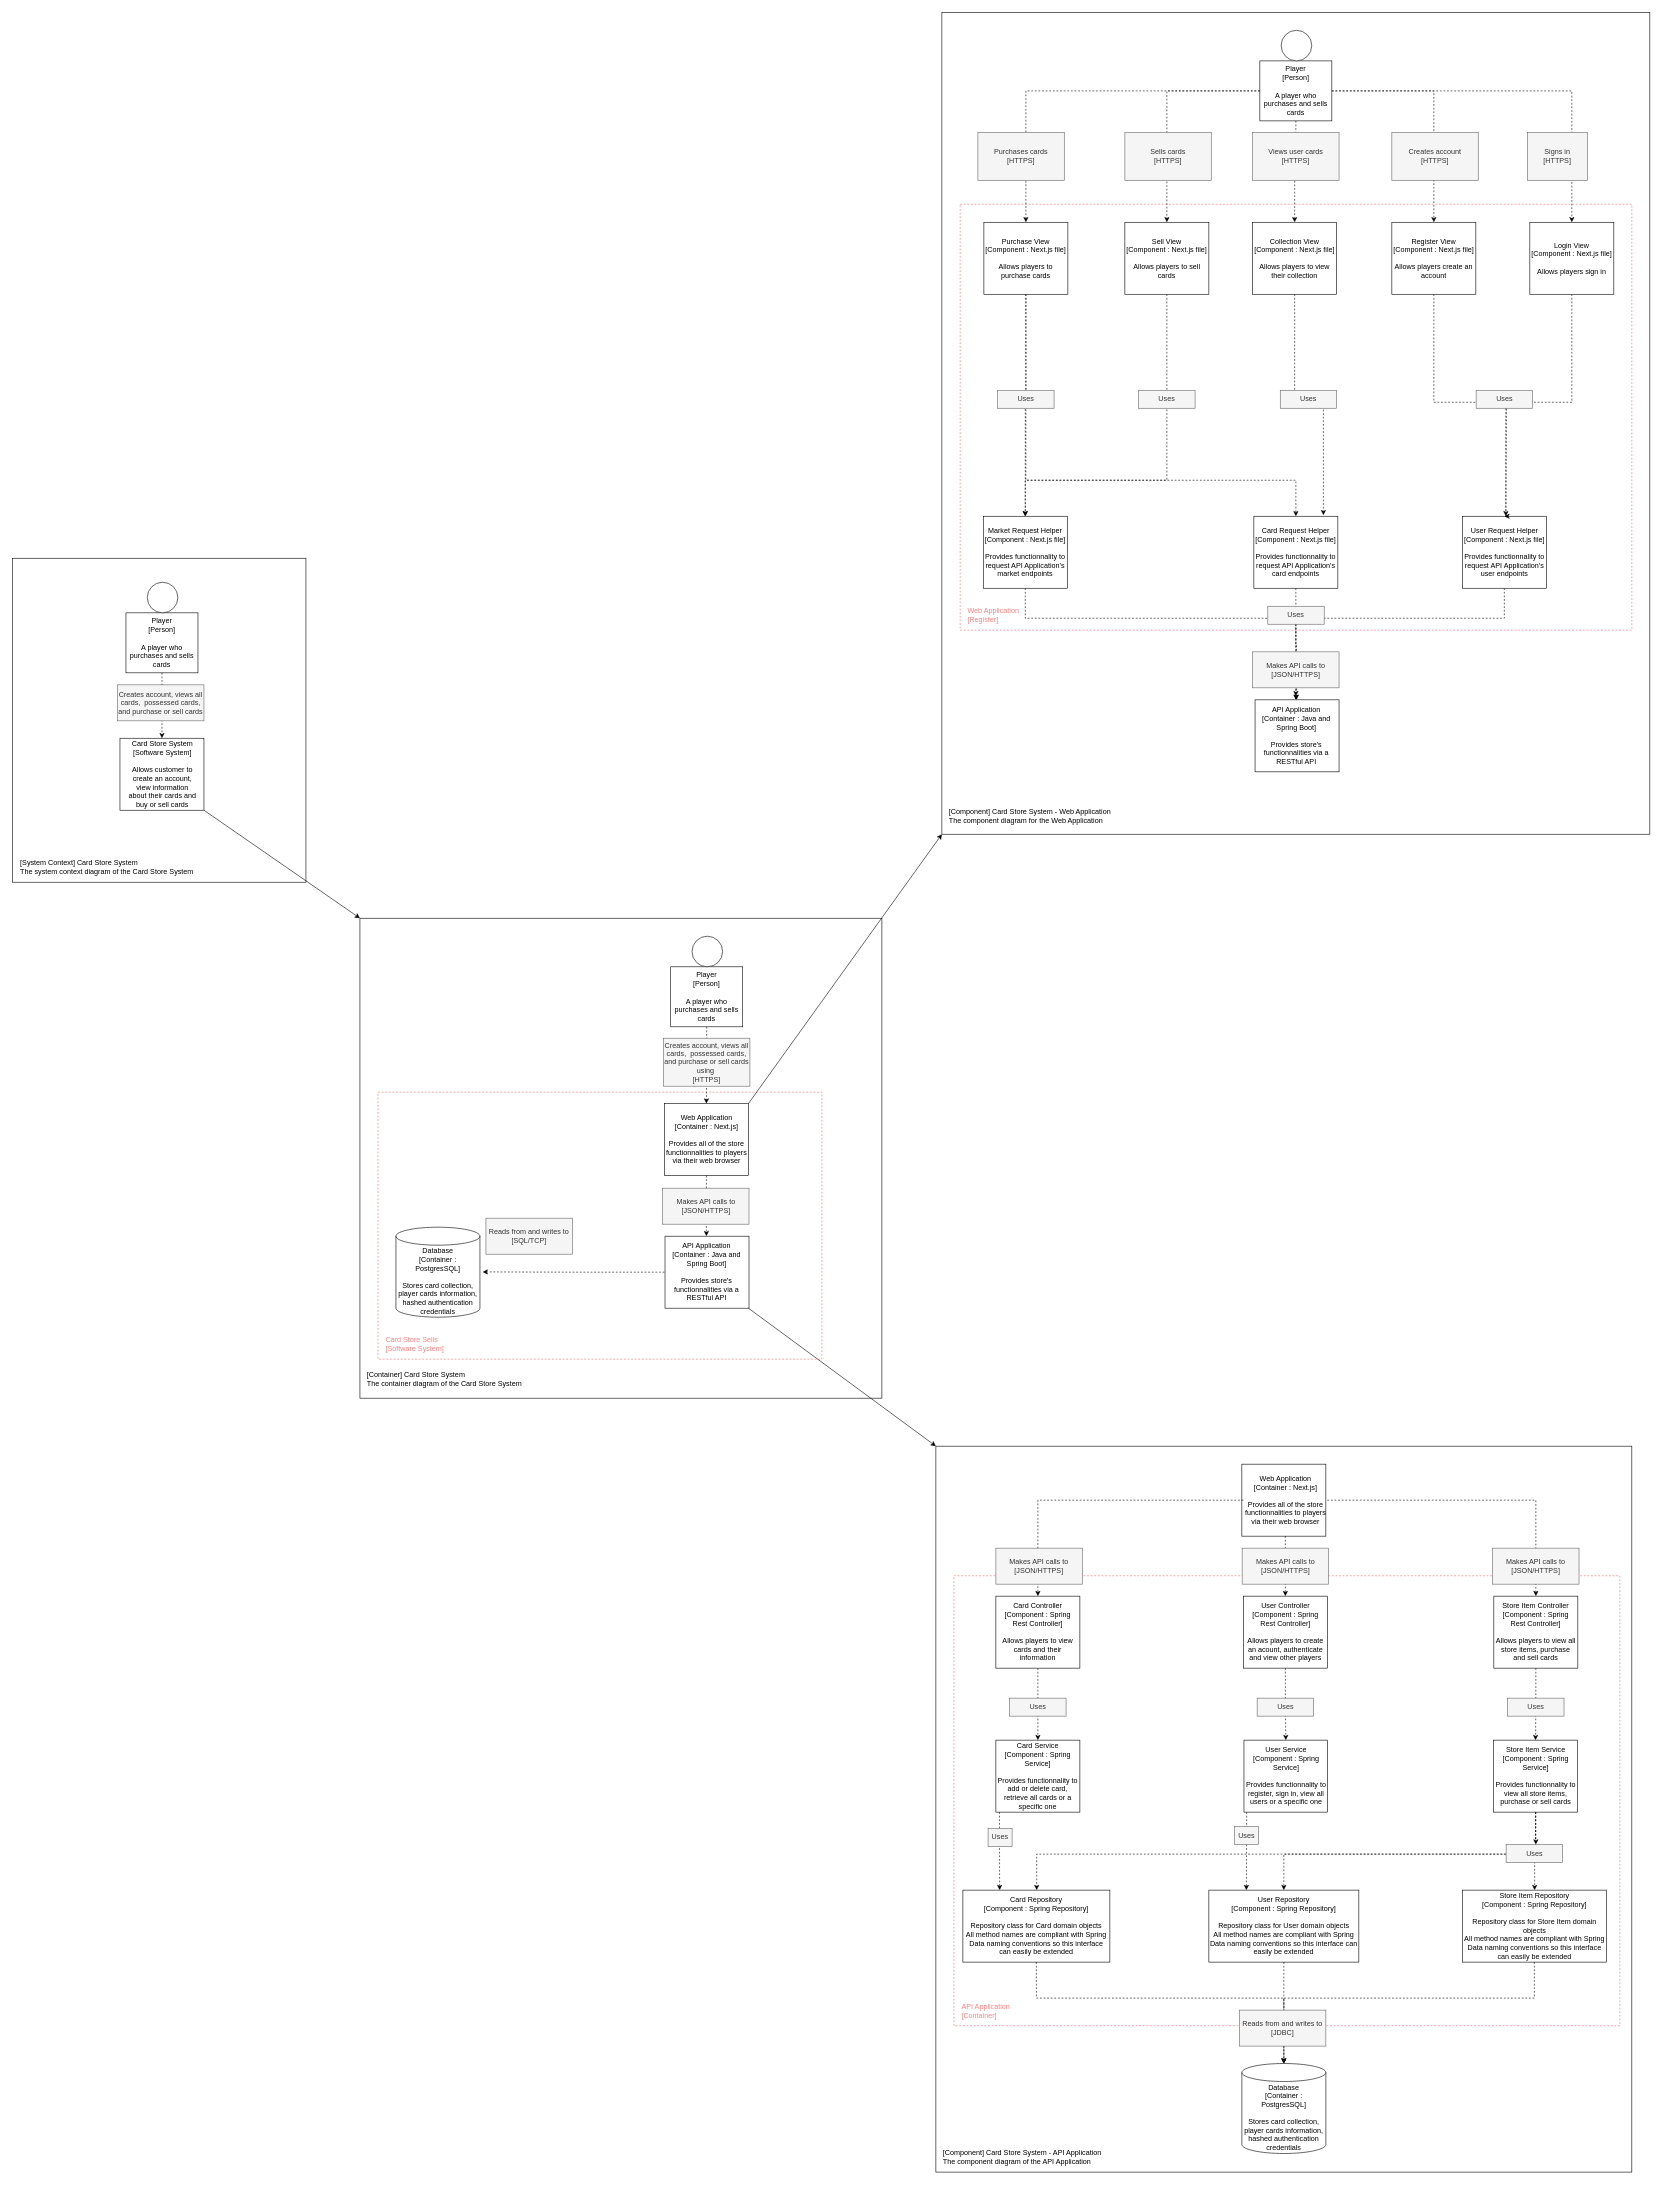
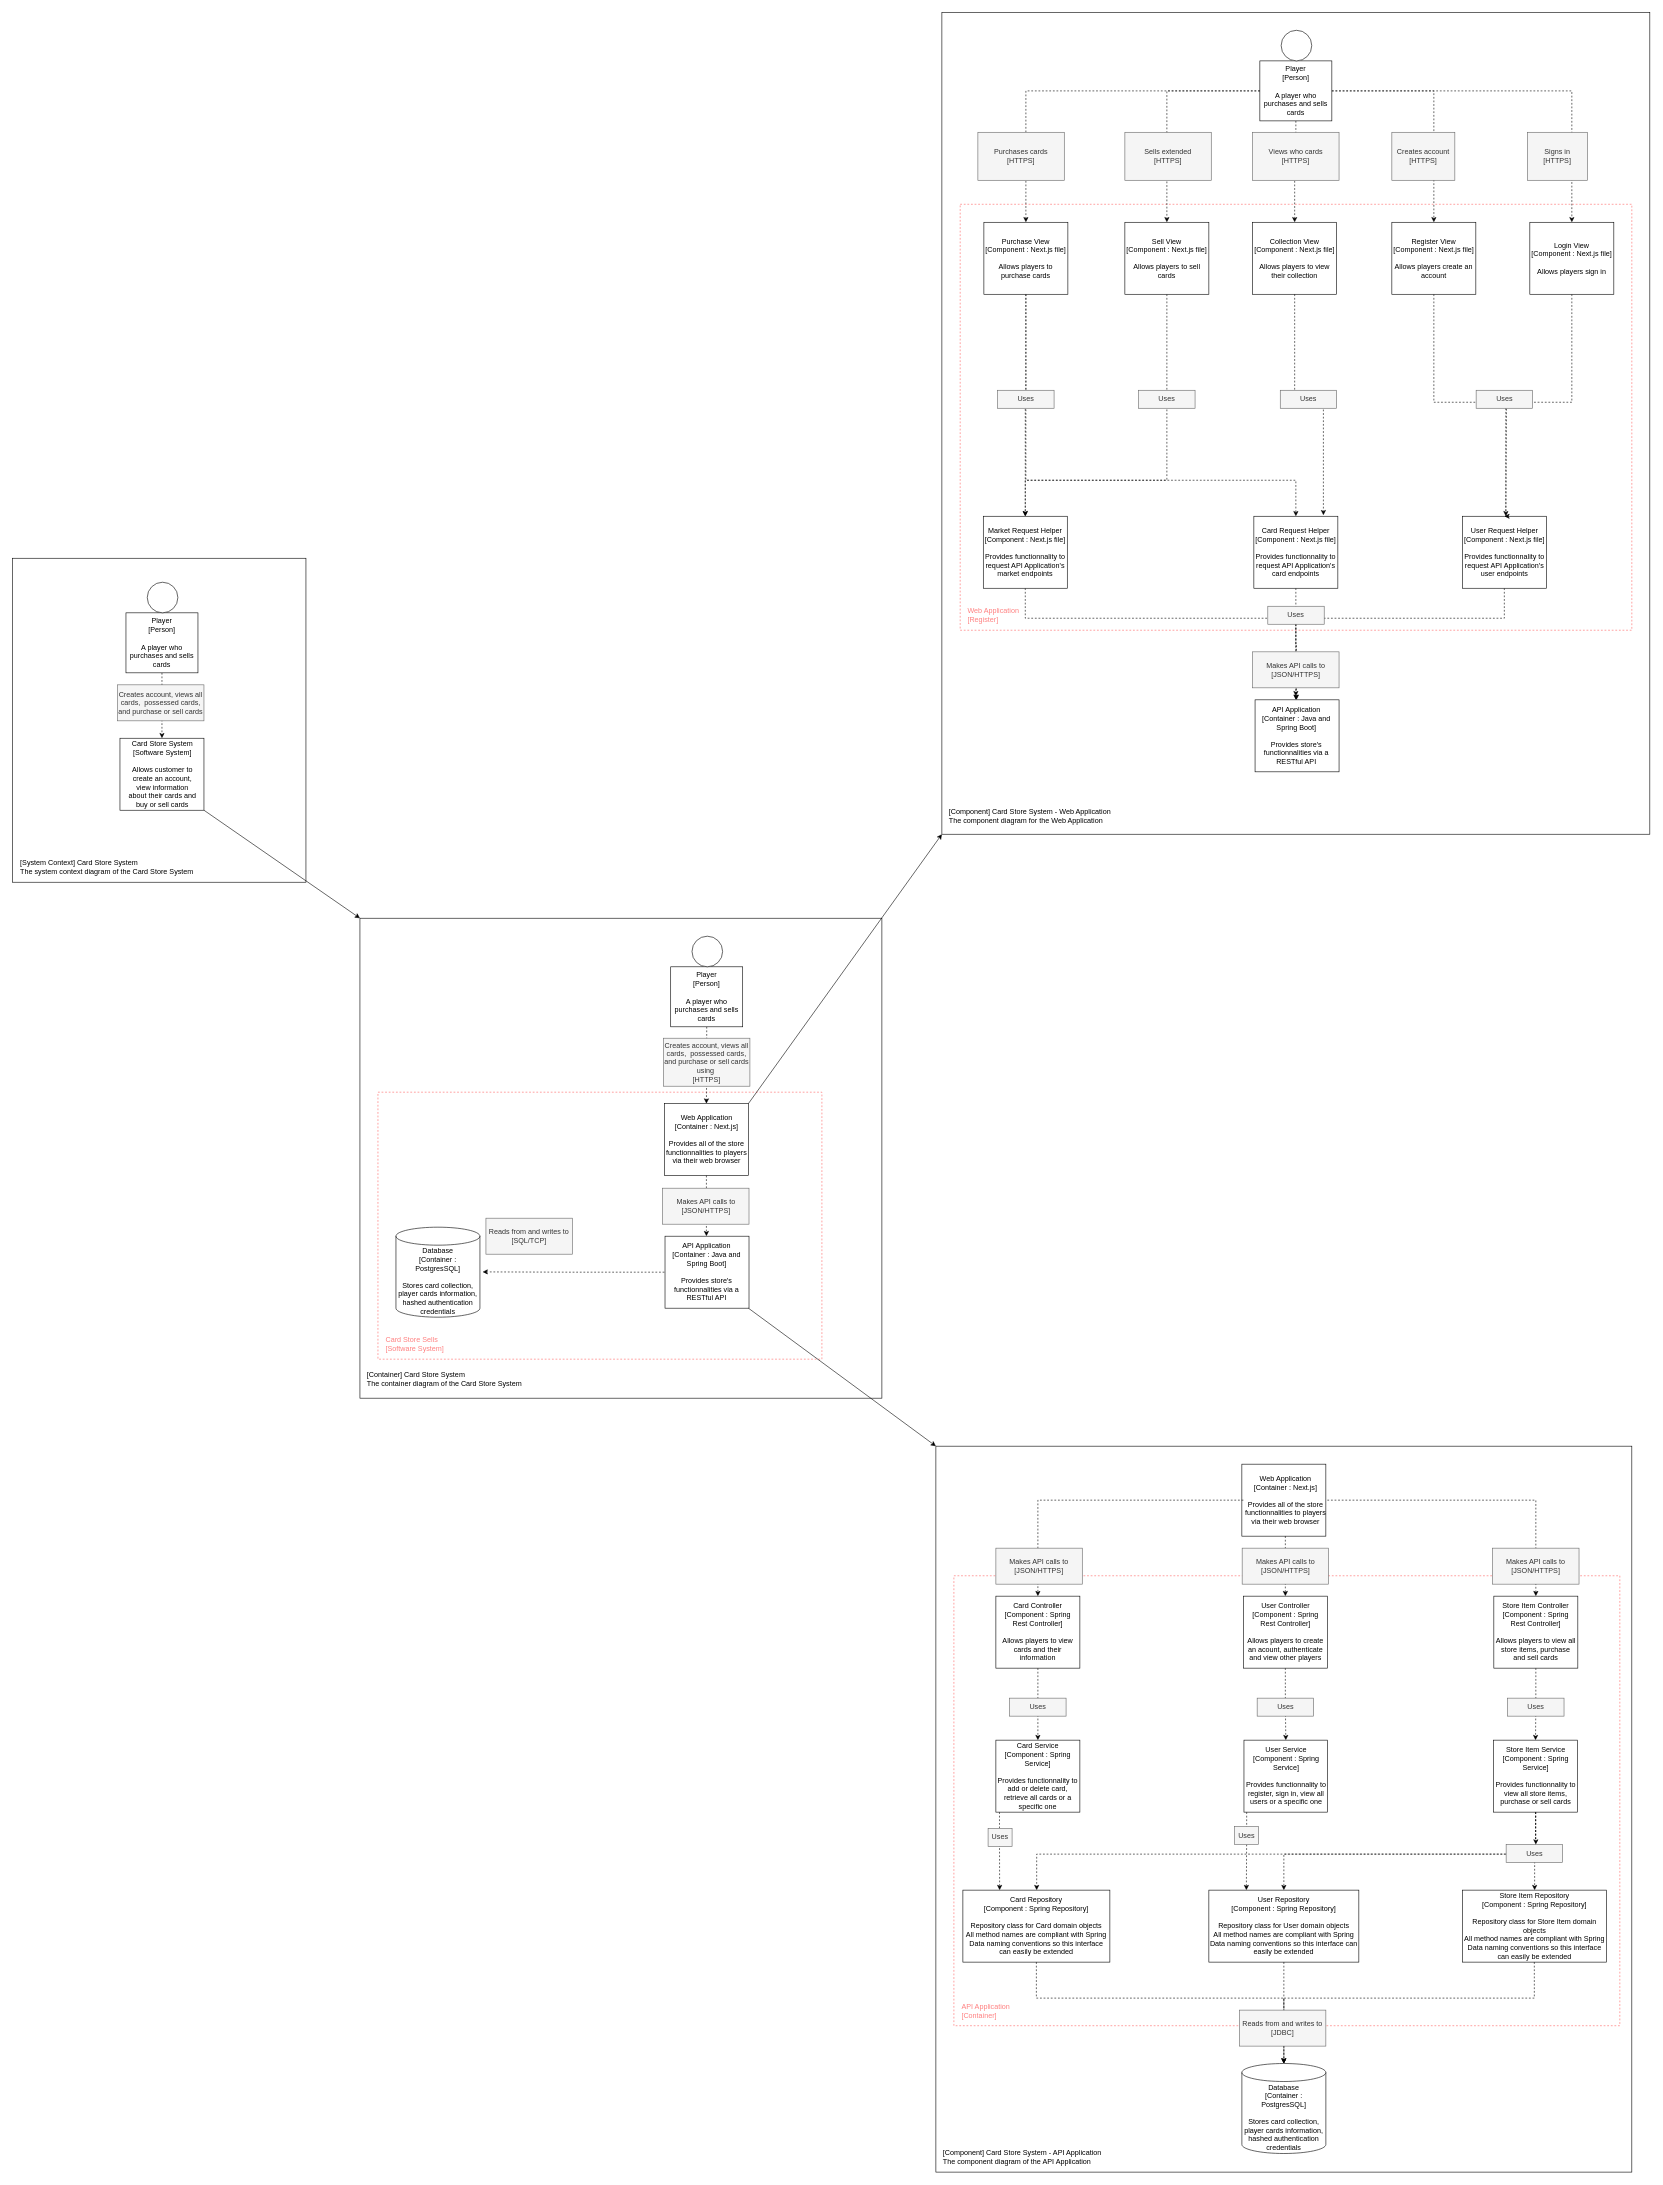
(1168, 156) -> (1168, 156)
(1296, 156) -> (1296, 156)
(1435, 156) -> (1423, 156)
